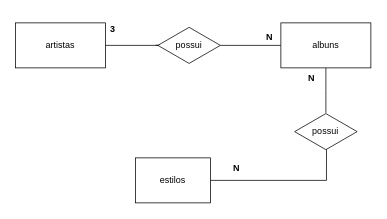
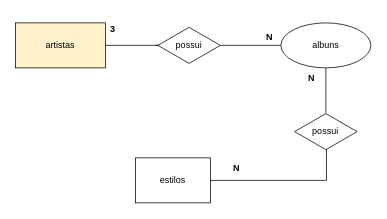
(60, 45) -> (60, 45)
(326, 45) -> (326, 45)
